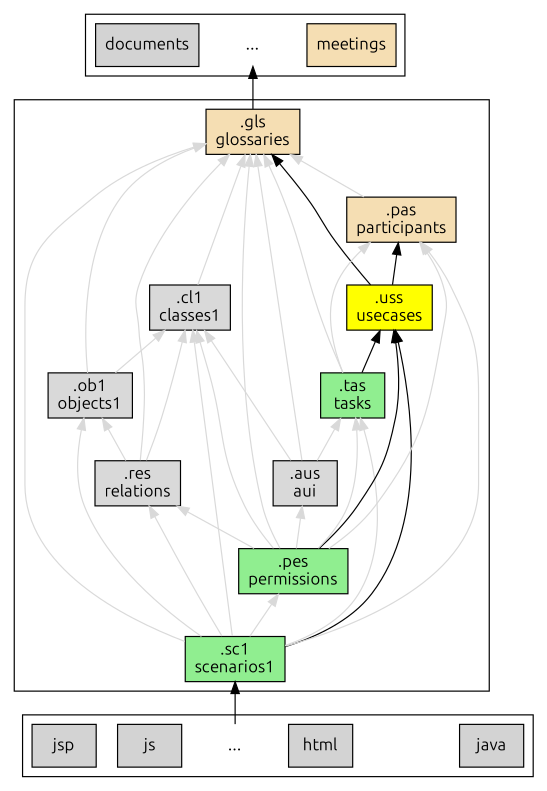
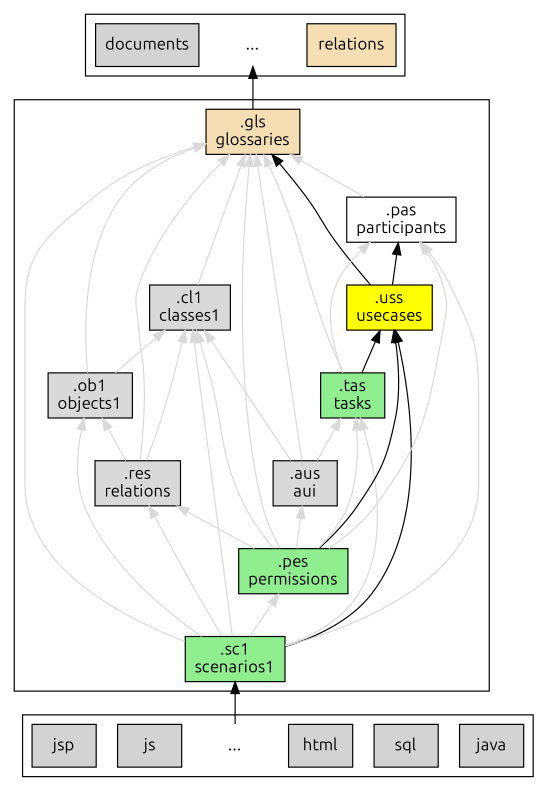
(352, 45) -> (352, 45)
(401, 220) -> (401, 220)
none -> (406, 746)
